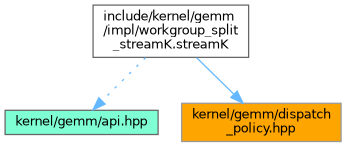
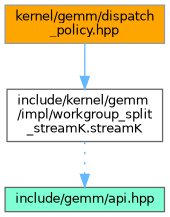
(215, 76) -> (85, 60)
(82, 122) -> (85, 200)
